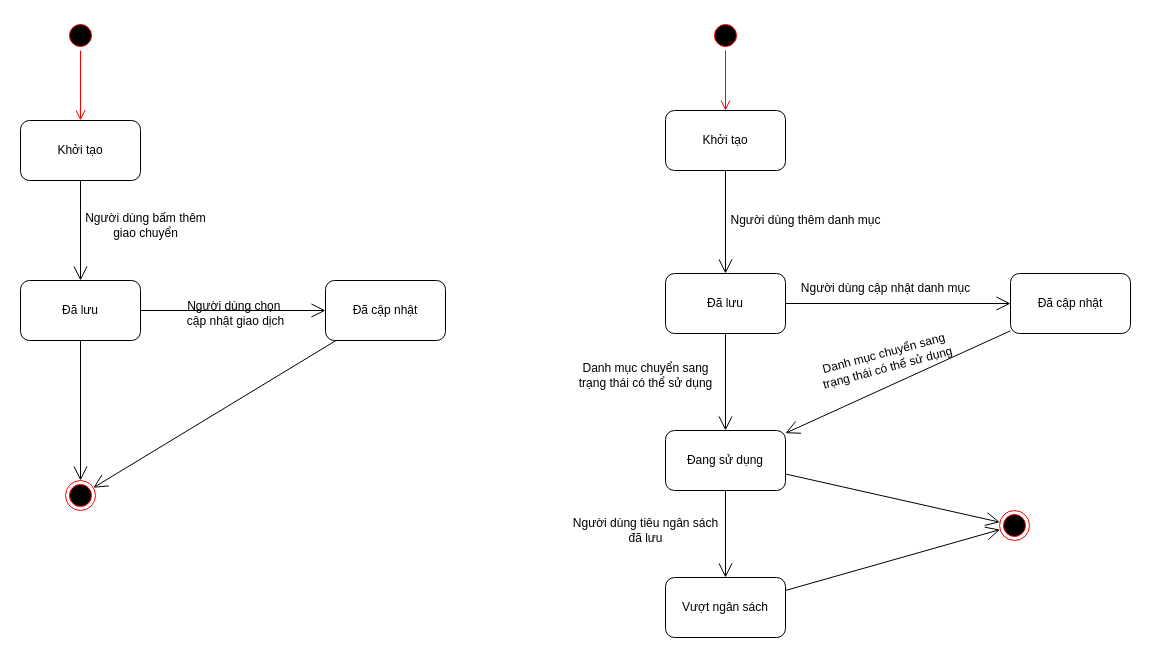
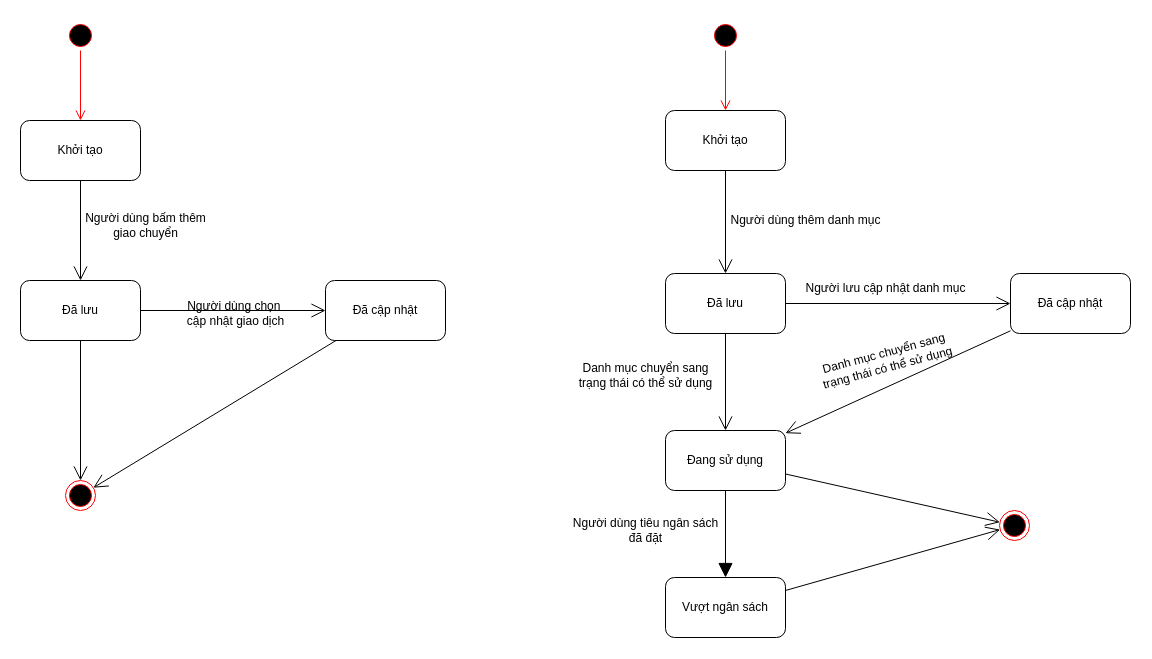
(886, 289) -> (886, 289)
(646, 531) -> (646, 531)
(726, 567) -> (726, 562)
